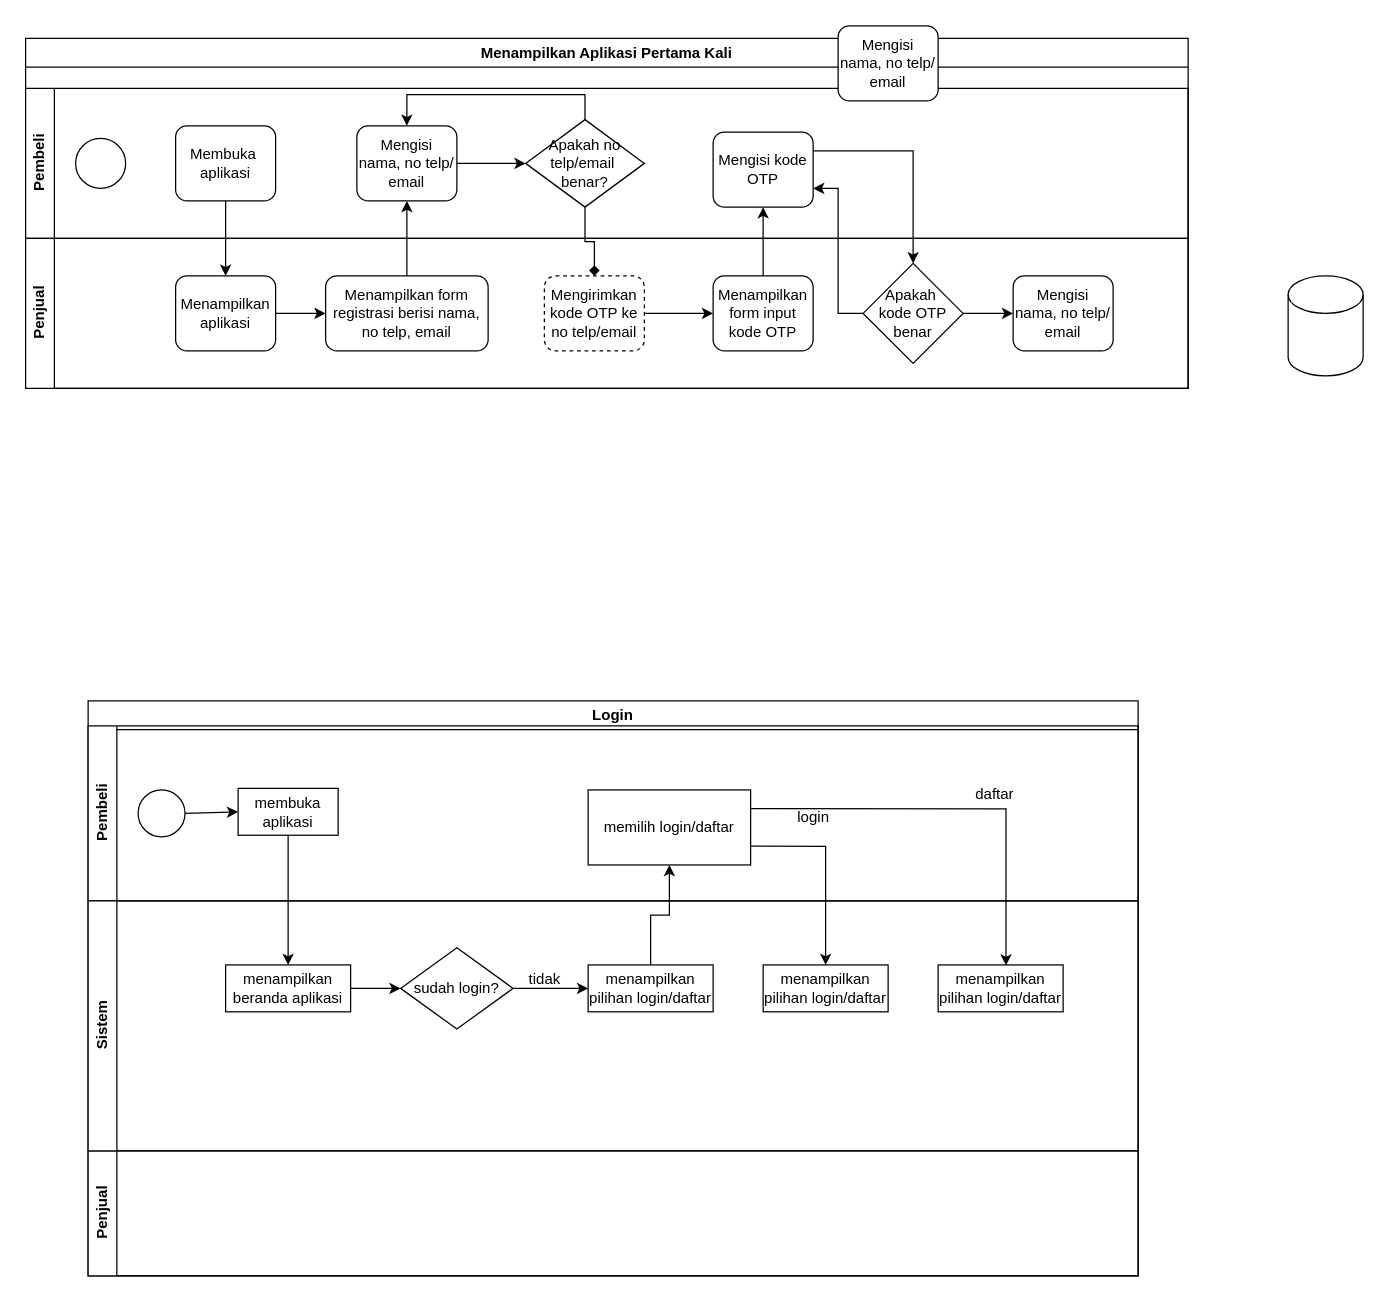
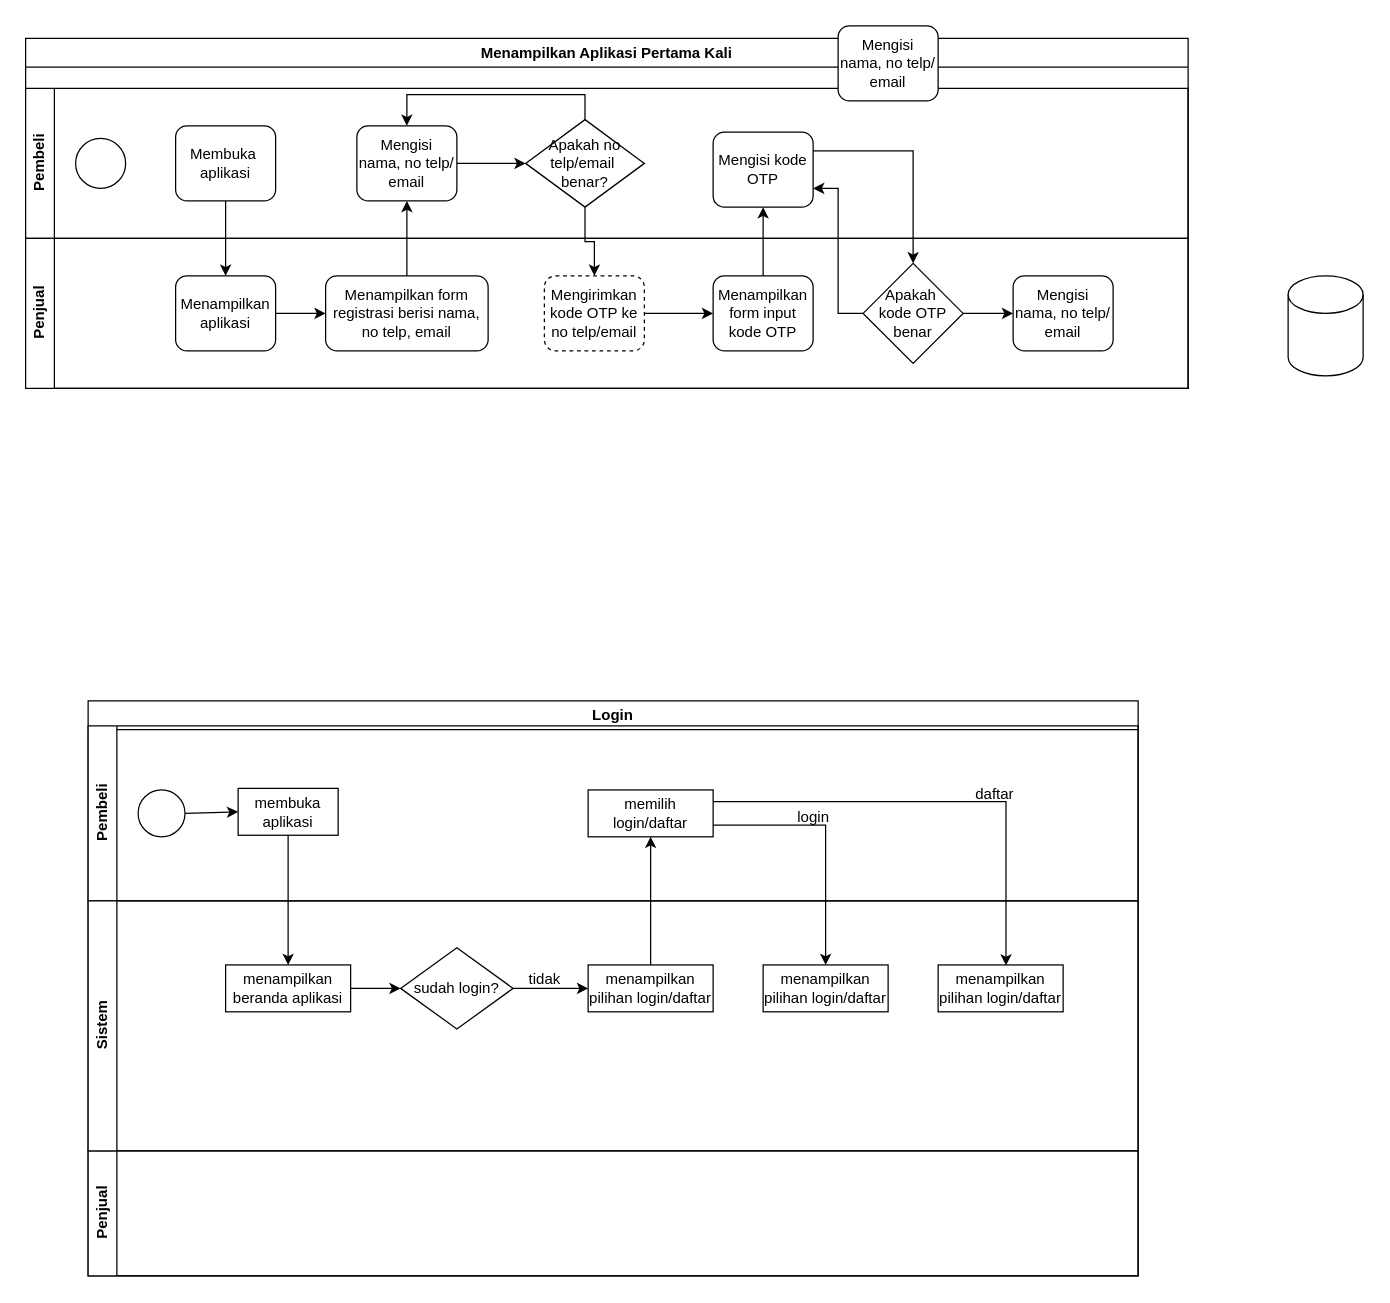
(594, 265) -> (594, 266)
(669, 827) -> (651, 813)
